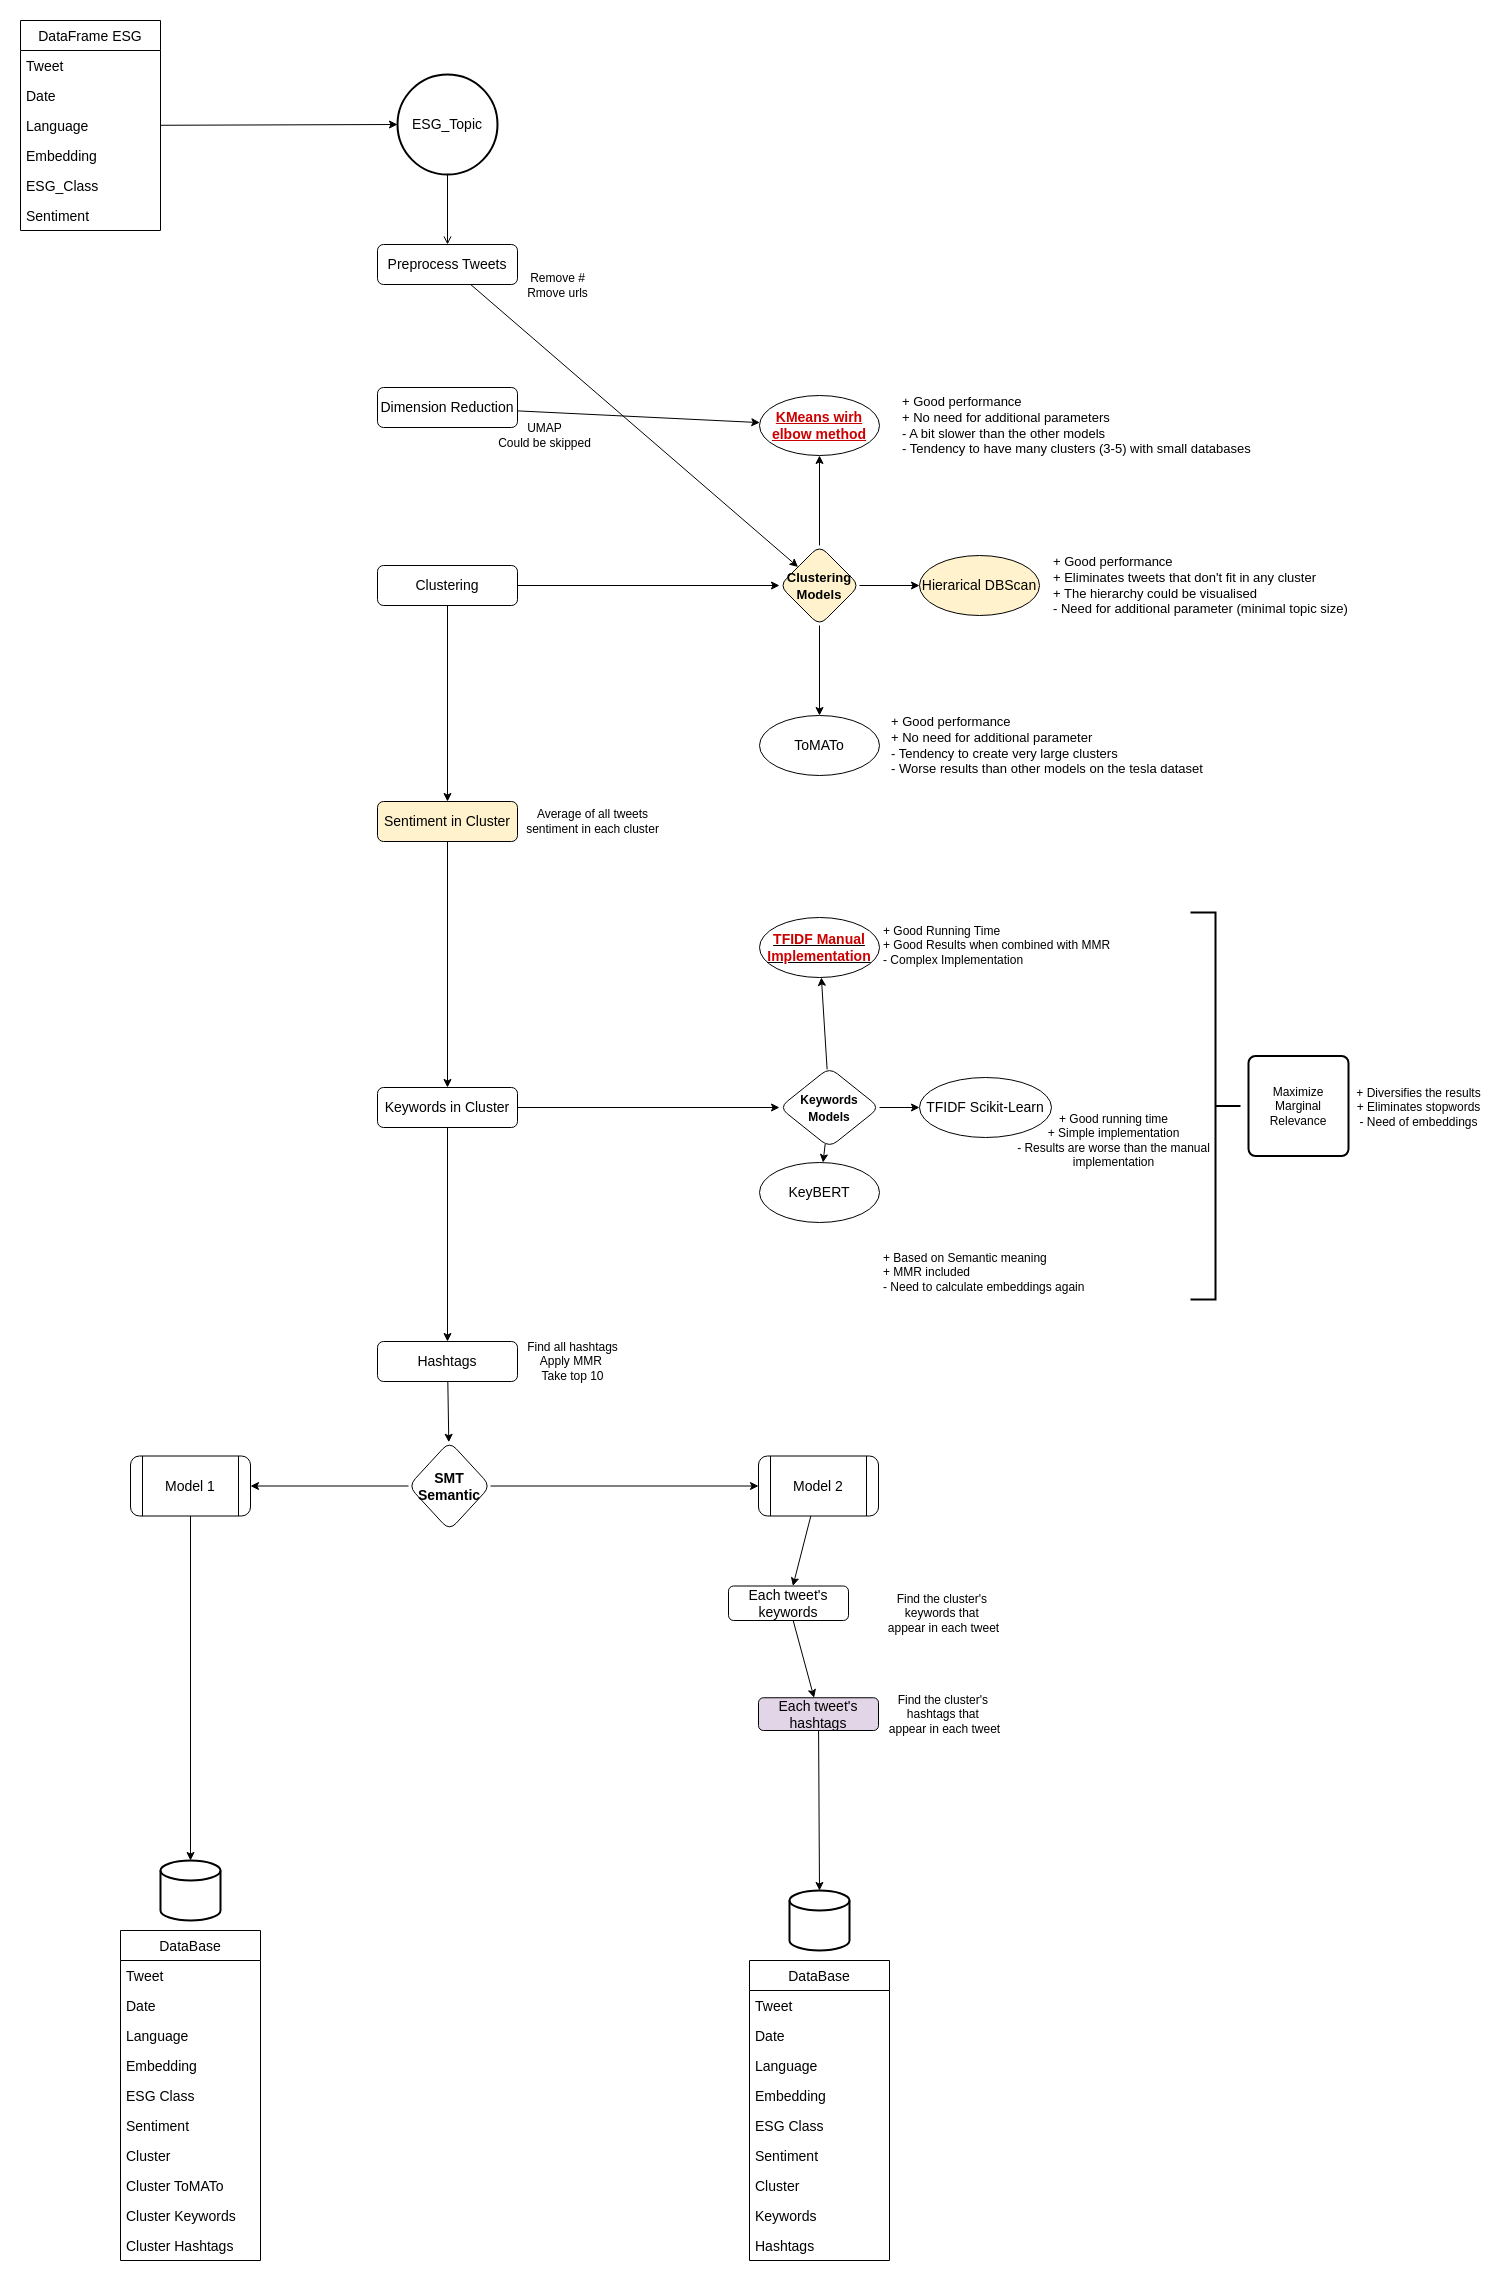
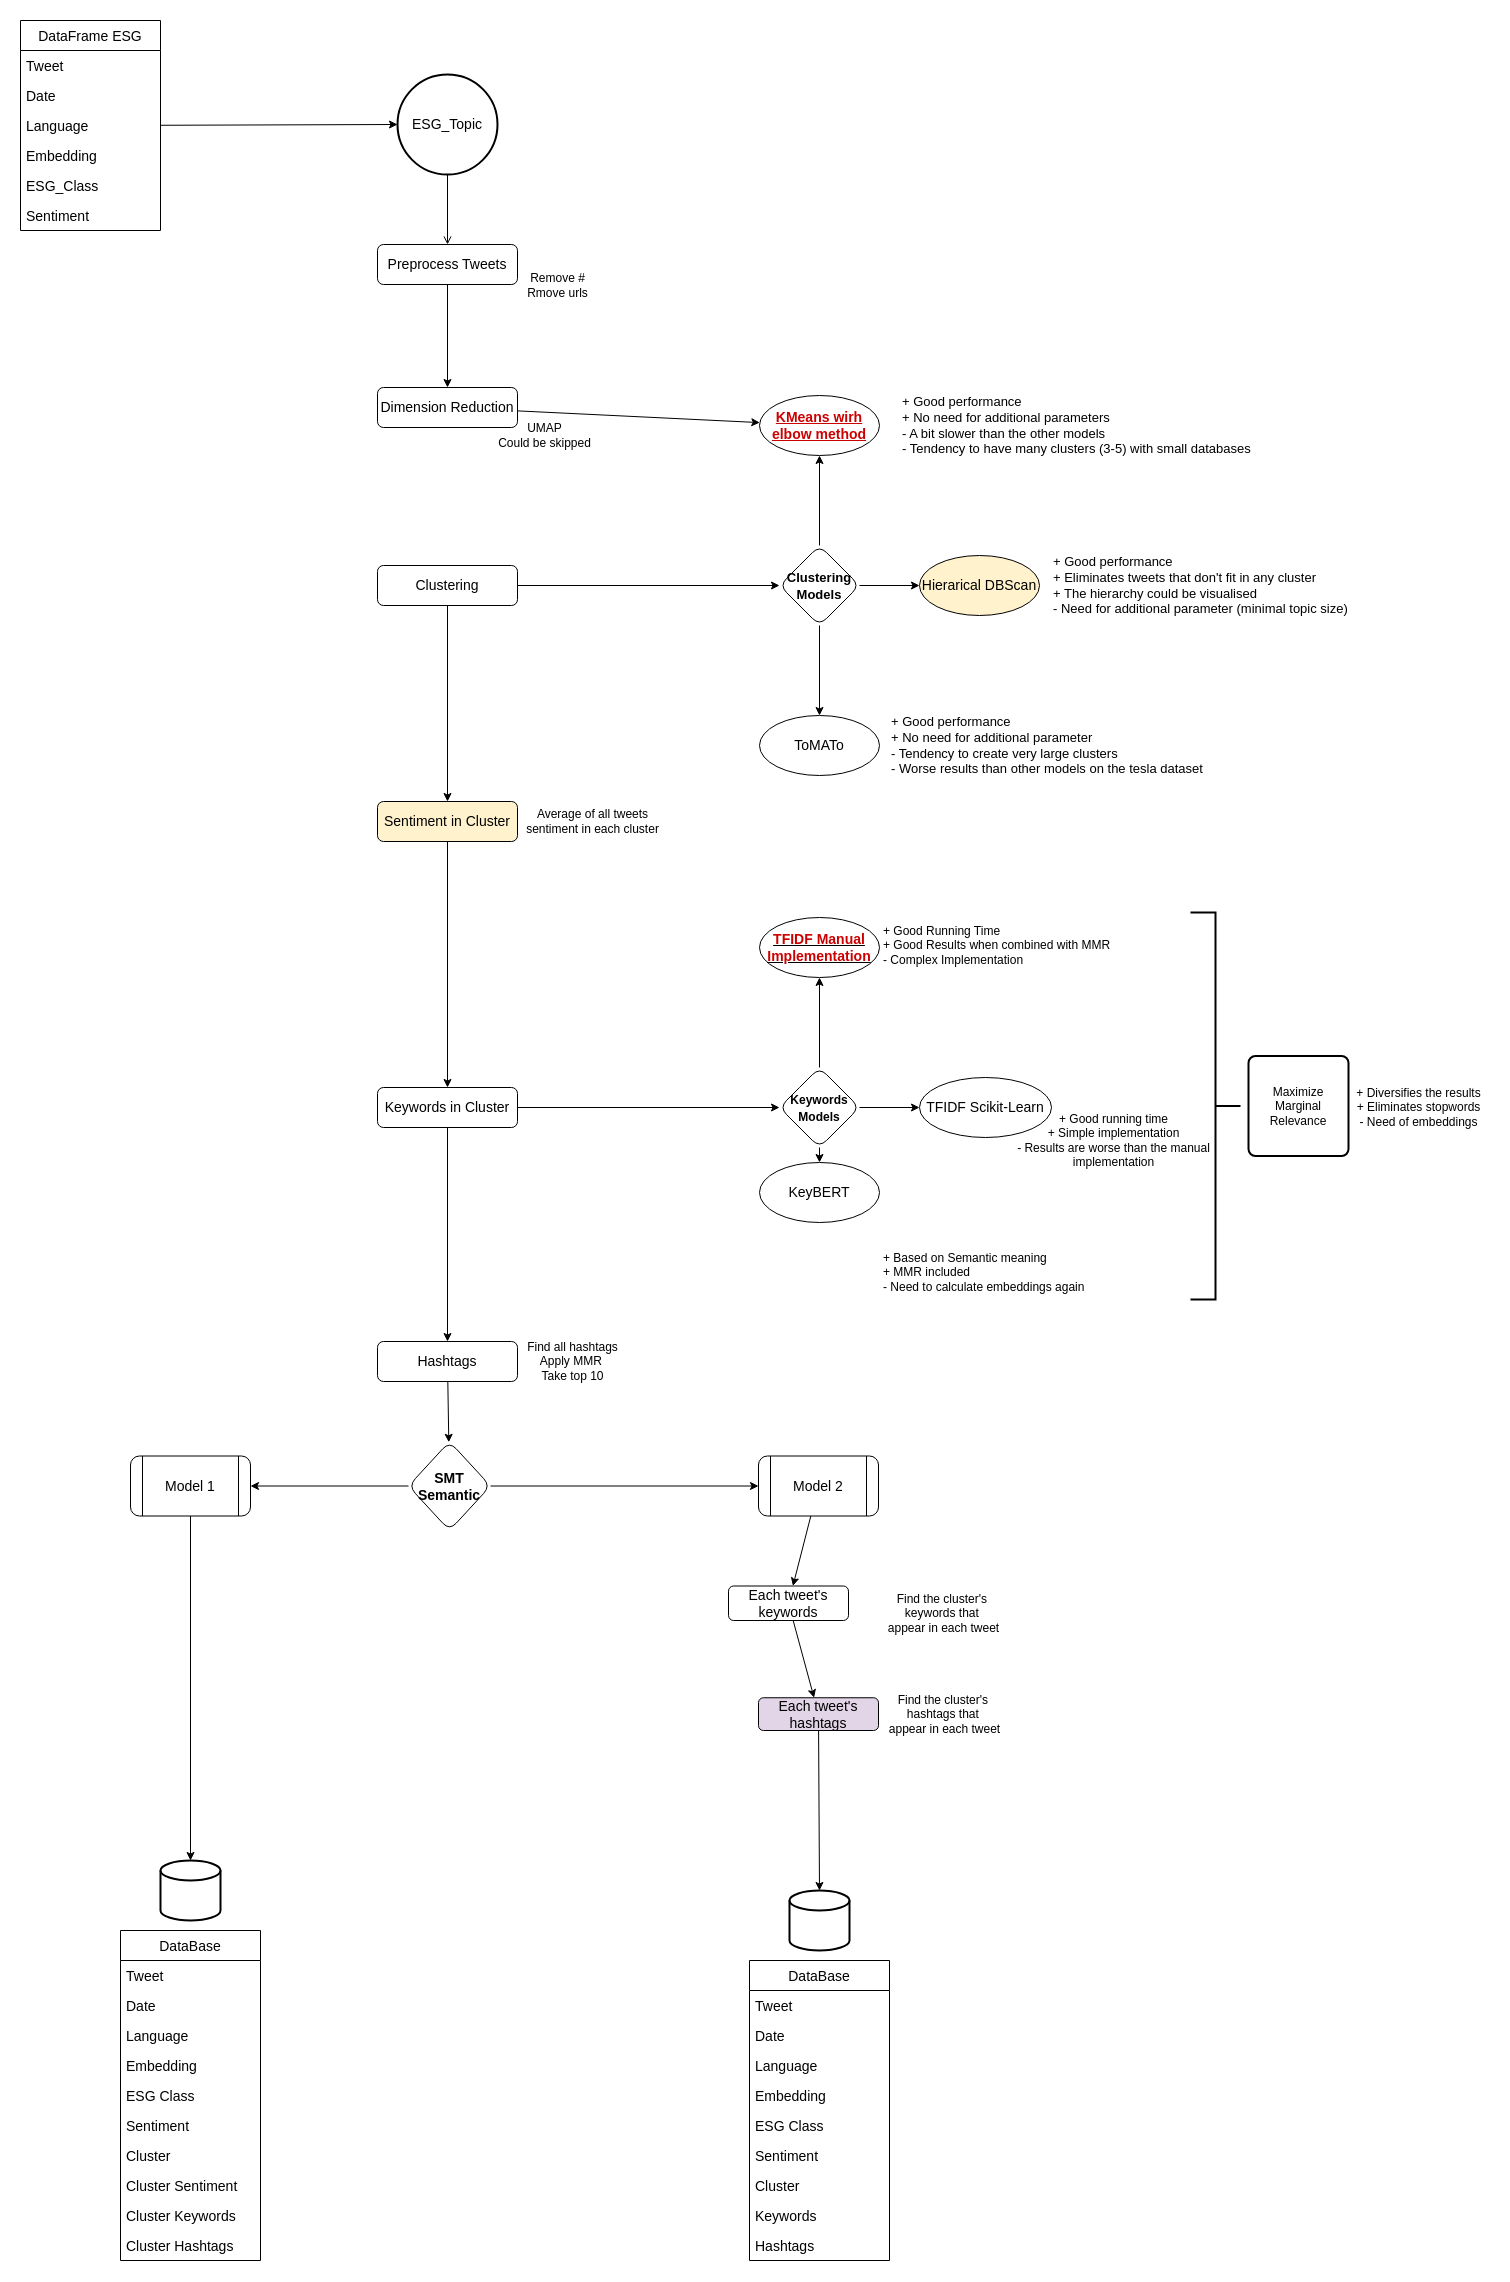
(632, 424) -> (448, 333)
(820, 586) -> (820, 586)
(830, 1108) -> (820, 1108)
(177, 2186) -> (187, 2186)
